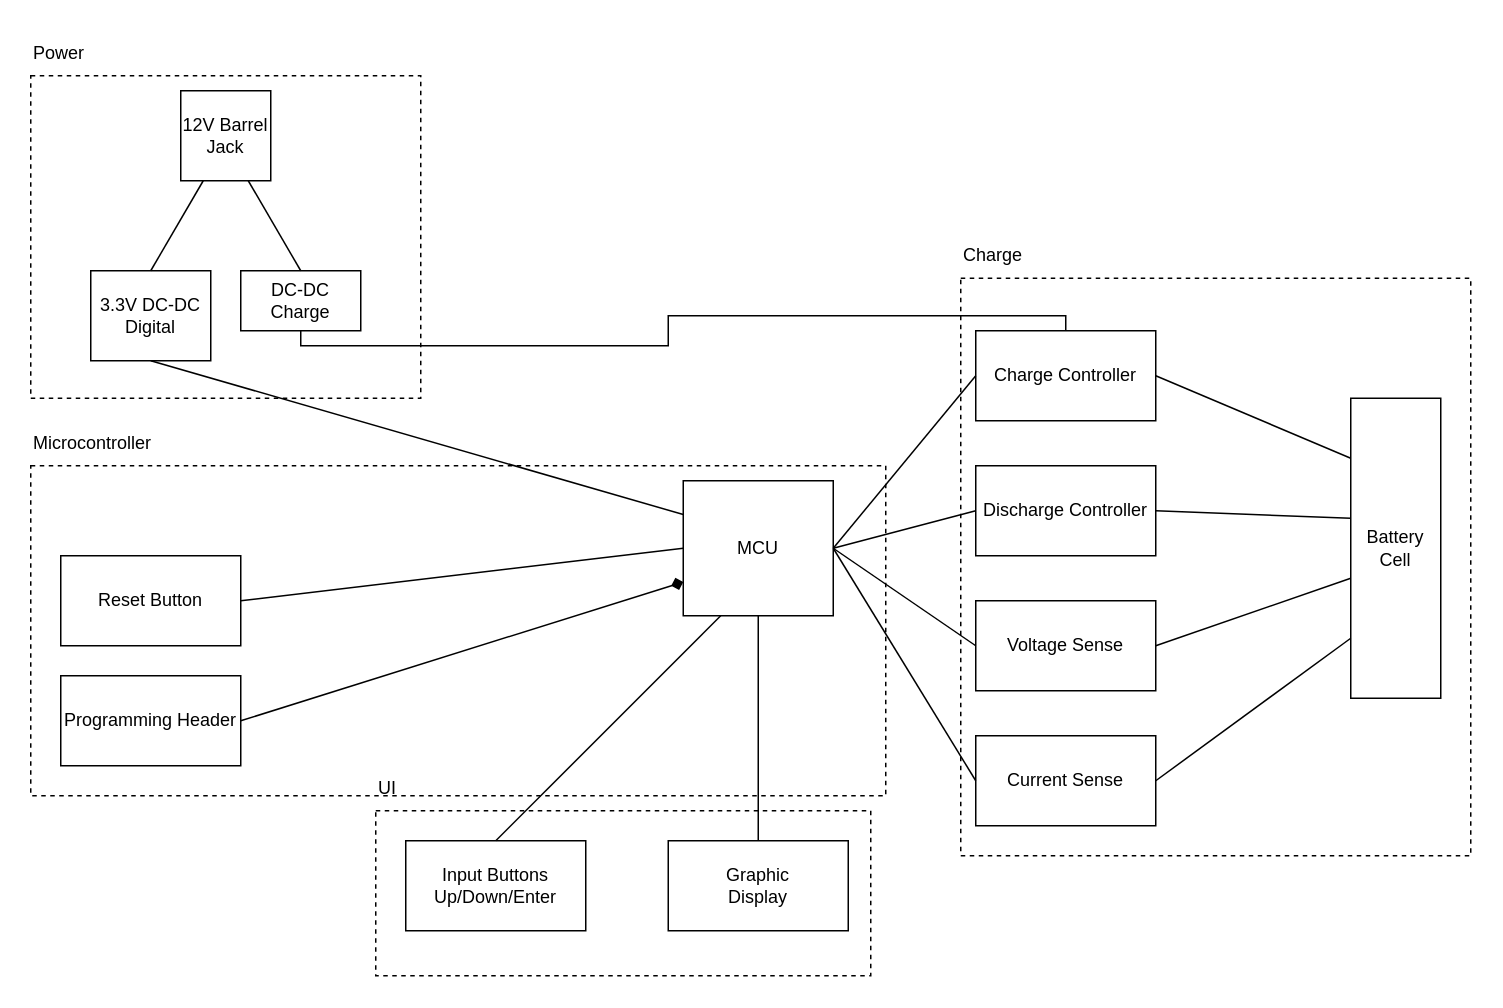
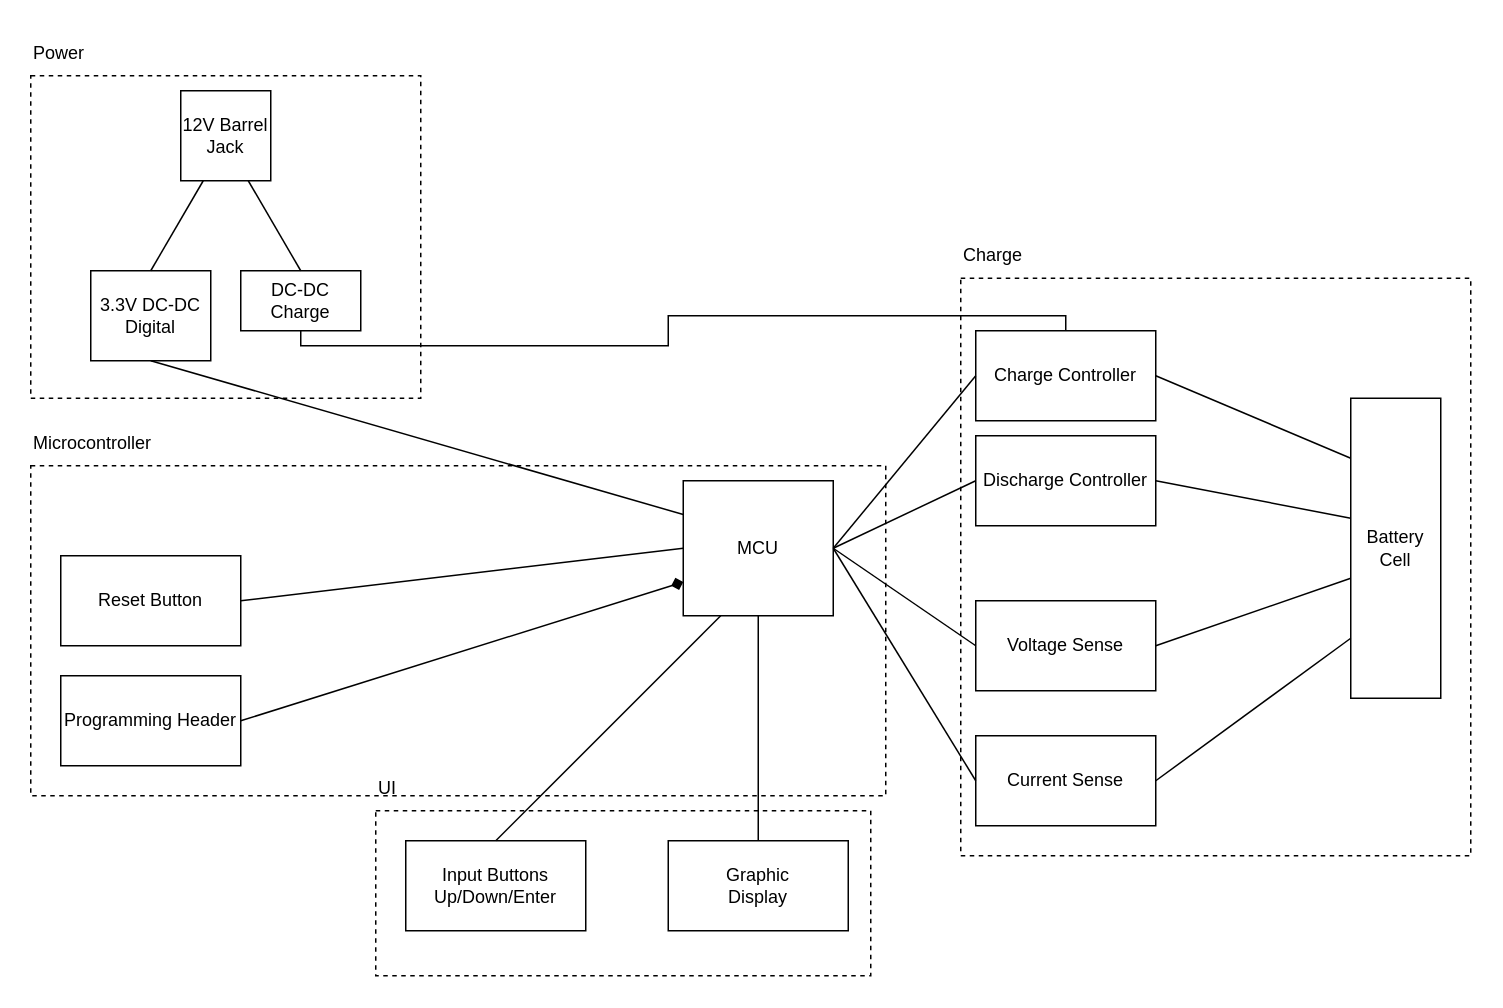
(1066, 511) -> (1066, 481)
